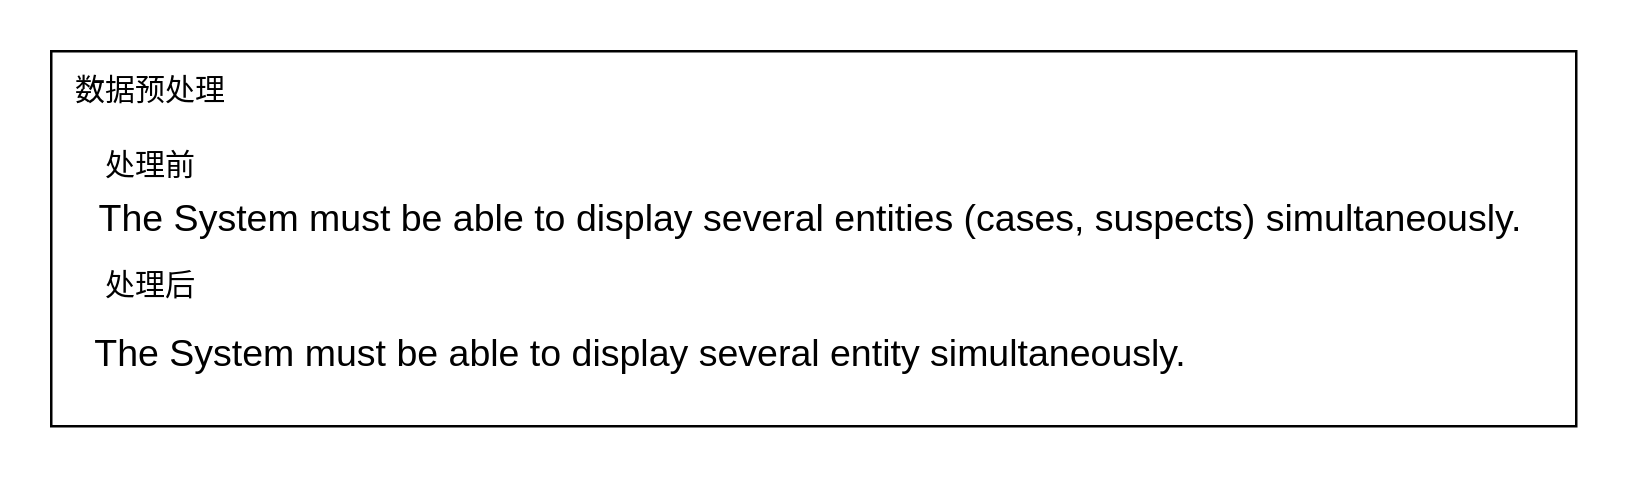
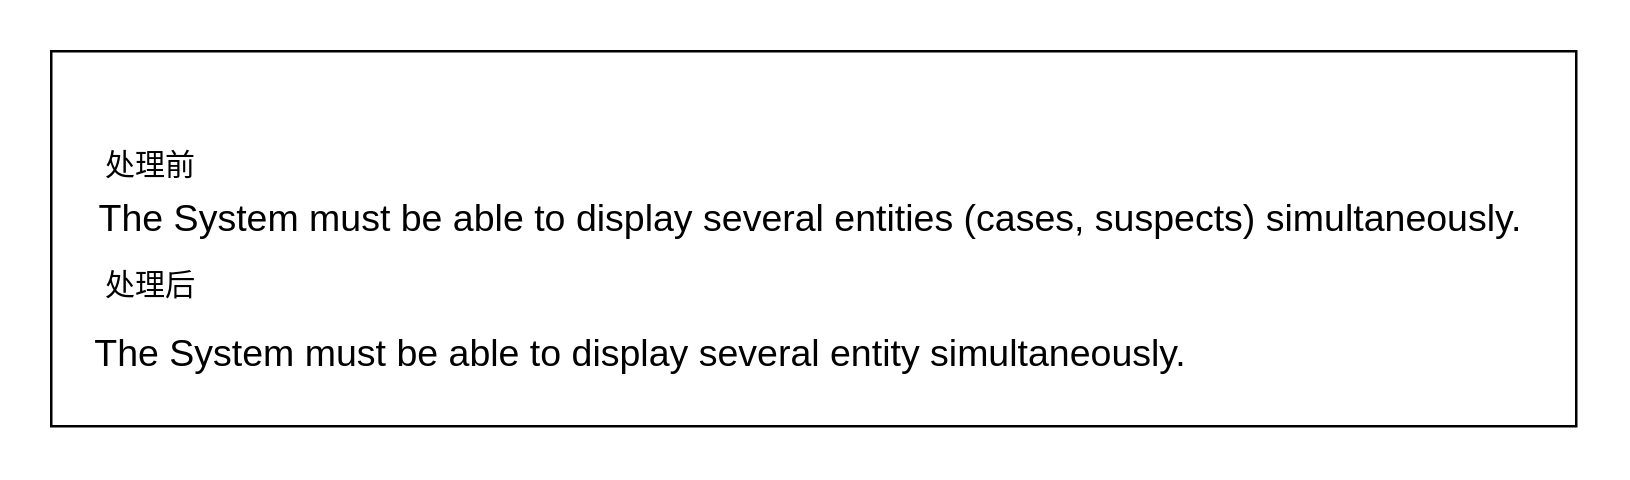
(151, 89) -> none
